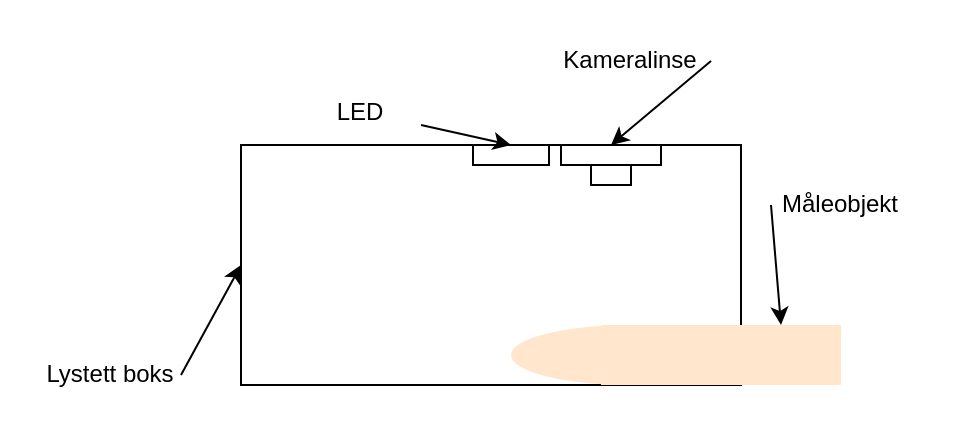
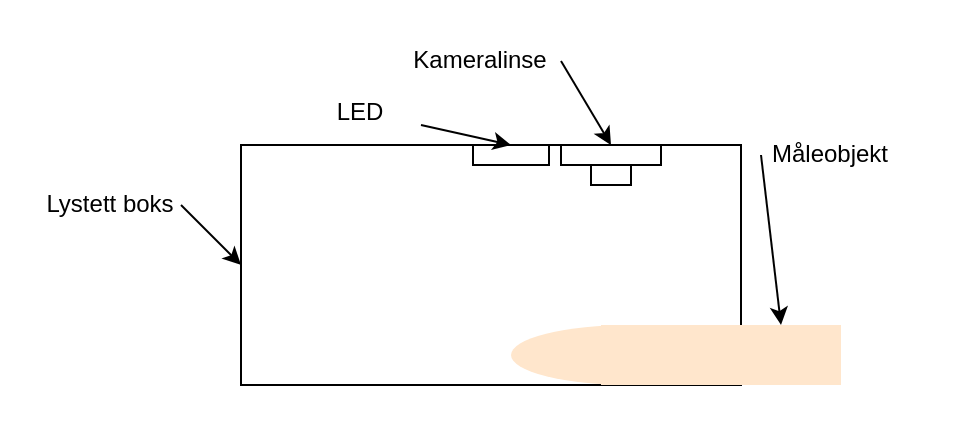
(631, 61) -> (481, 61)
(841, 205) -> (831, 155)
(111, 375) -> (111, 205)
